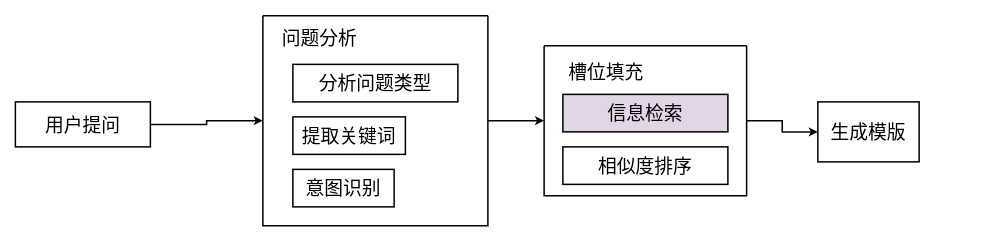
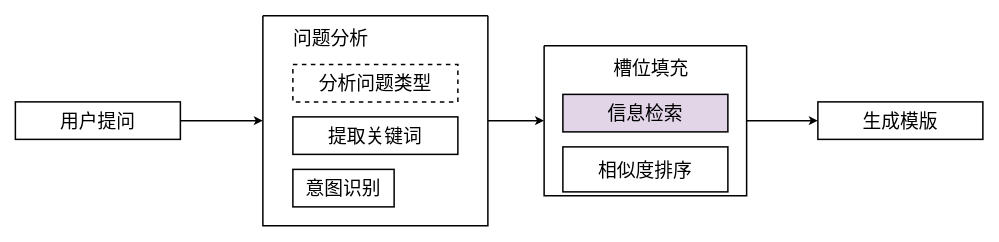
(319, 38) -> (330, 38)
(606, 72) -> (651, 68)
(375, 83) -> (375, 83)
(83, 124) -> (98, 120)
(869, 132) -> (900, 120)
(349, 135) -> (375, 135)
(645, 165) -> (645, 169)
